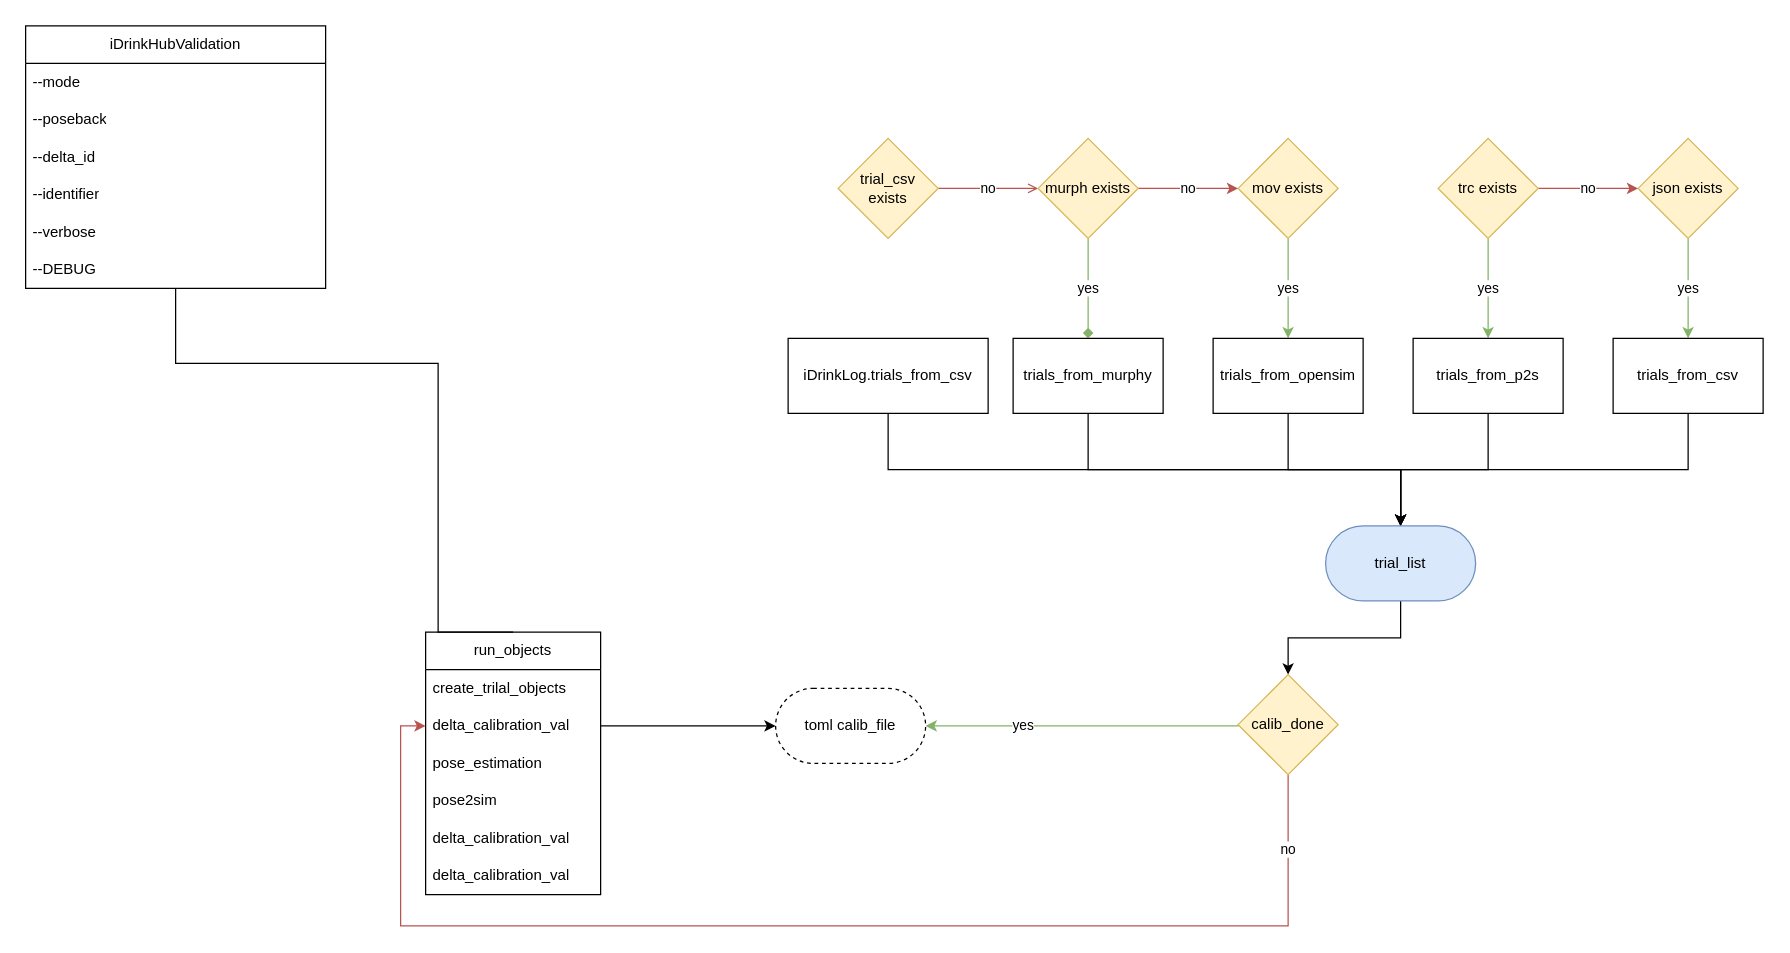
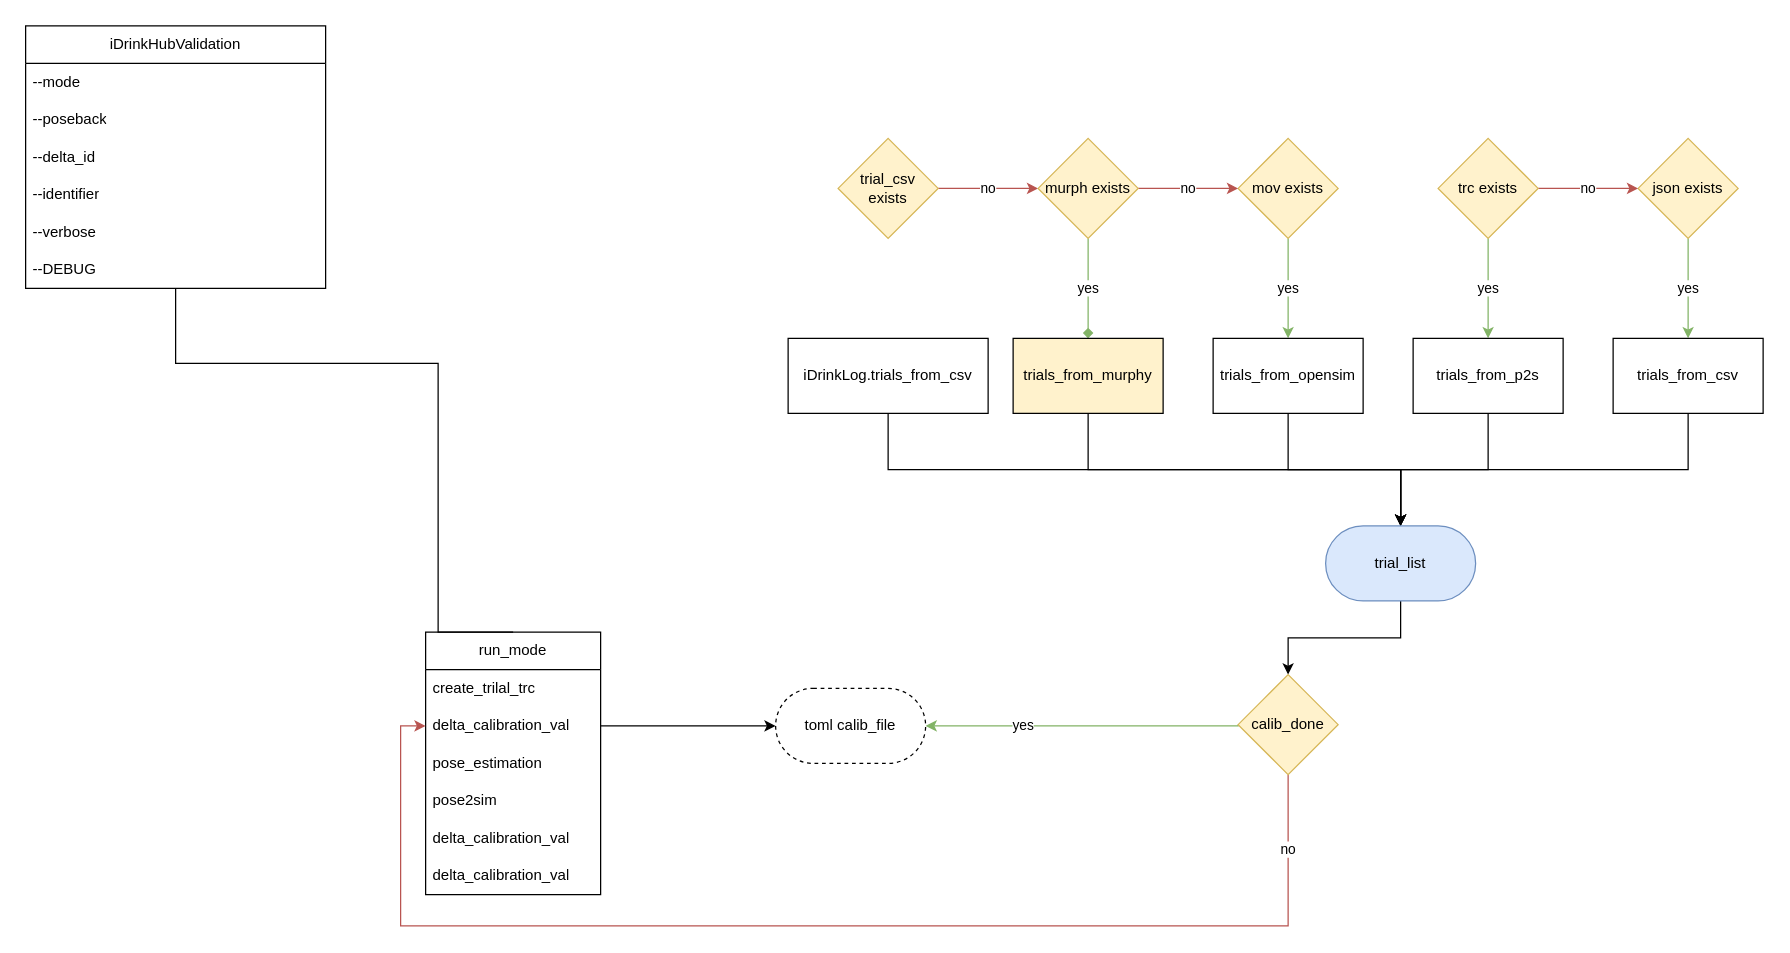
(1030, 188) -> (1028, 188)
(1088, 376) -> (1088, 376)
(513, 651) -> (513, 651)
(514, 688) -> (499, 688)
